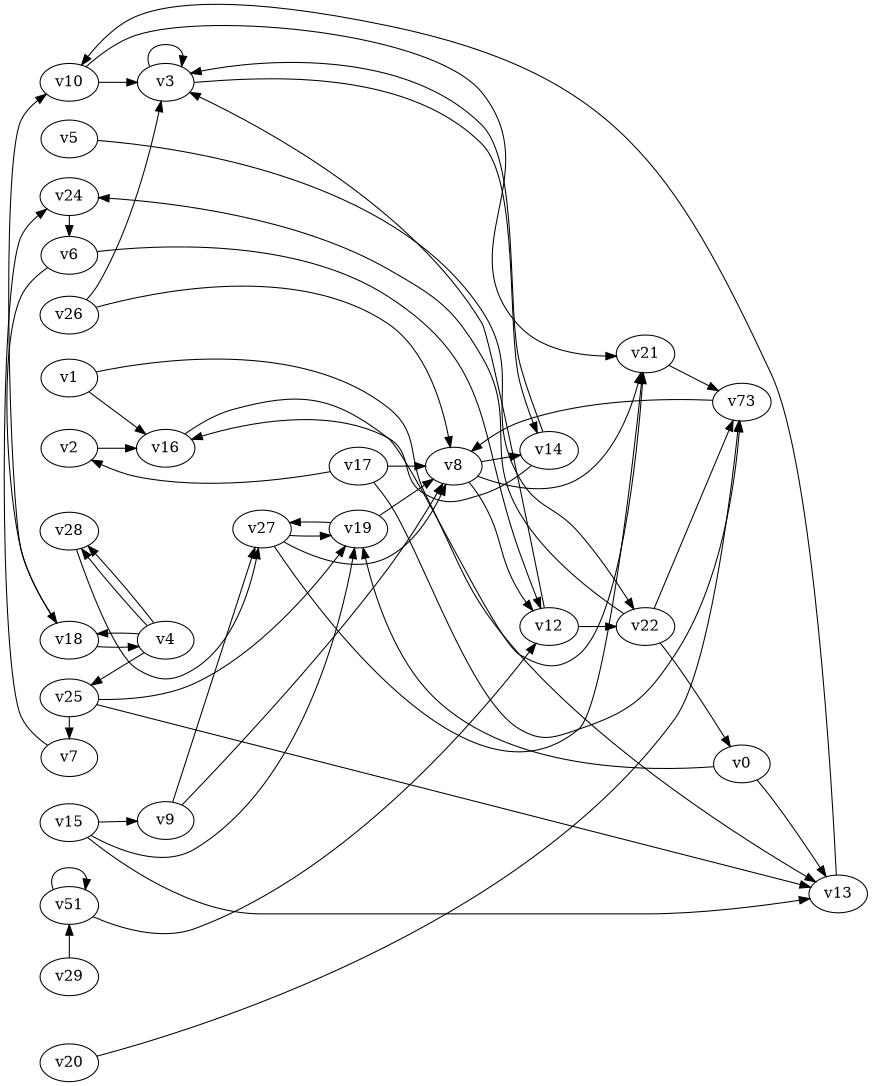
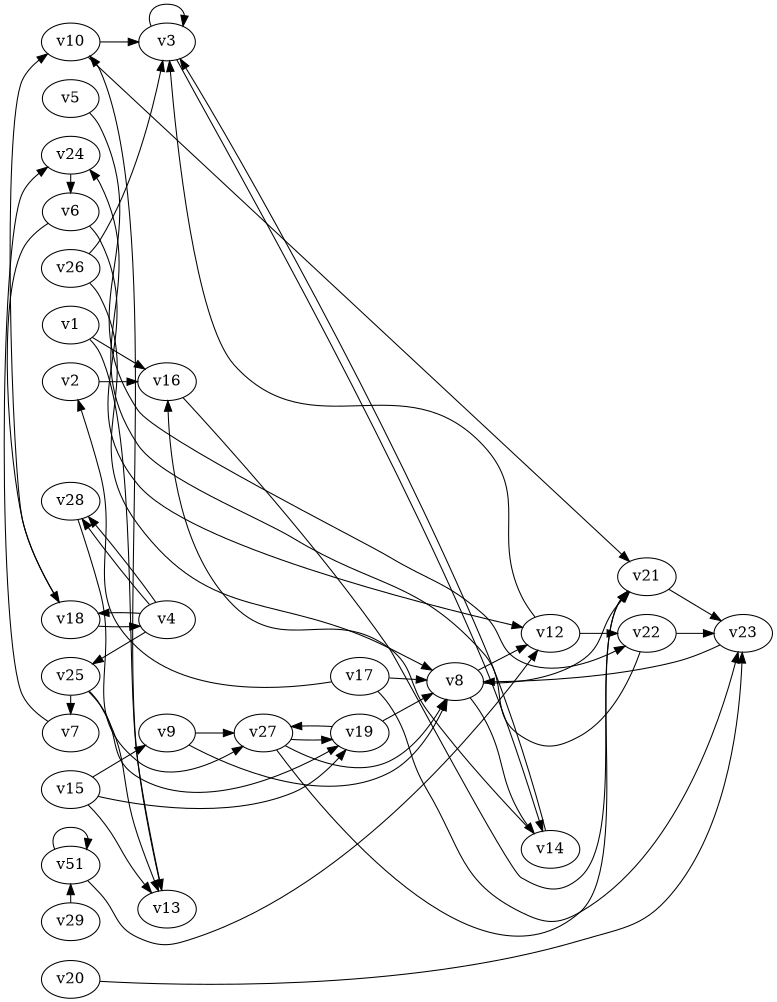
(742, 402) -> (743, 633)
(742, 764) -> none
